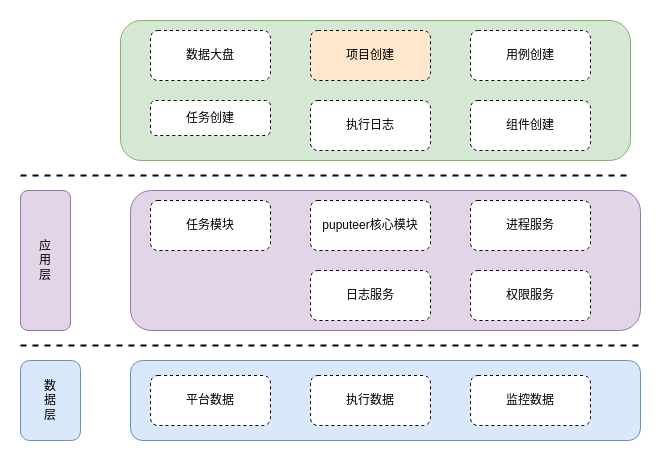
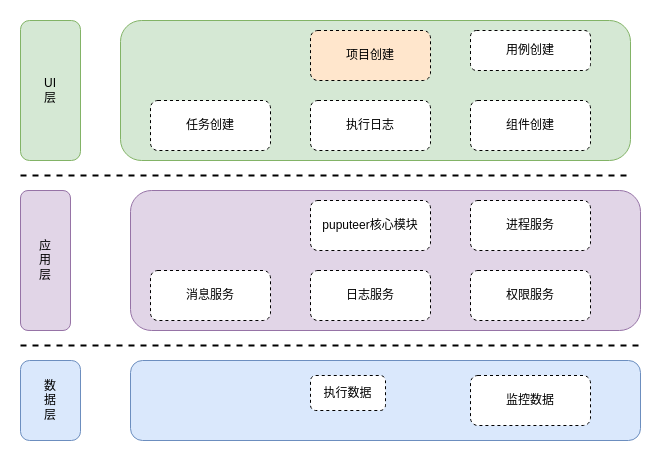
(211, 56) -> none
(531, 56) -> (531, 51)
none -> (51, 91)
(211, 118) -> (211, 126)
(211, 226) -> none
none -> (211, 296)
(211, 401) -> none
(371, 401) -> (348, 393)
